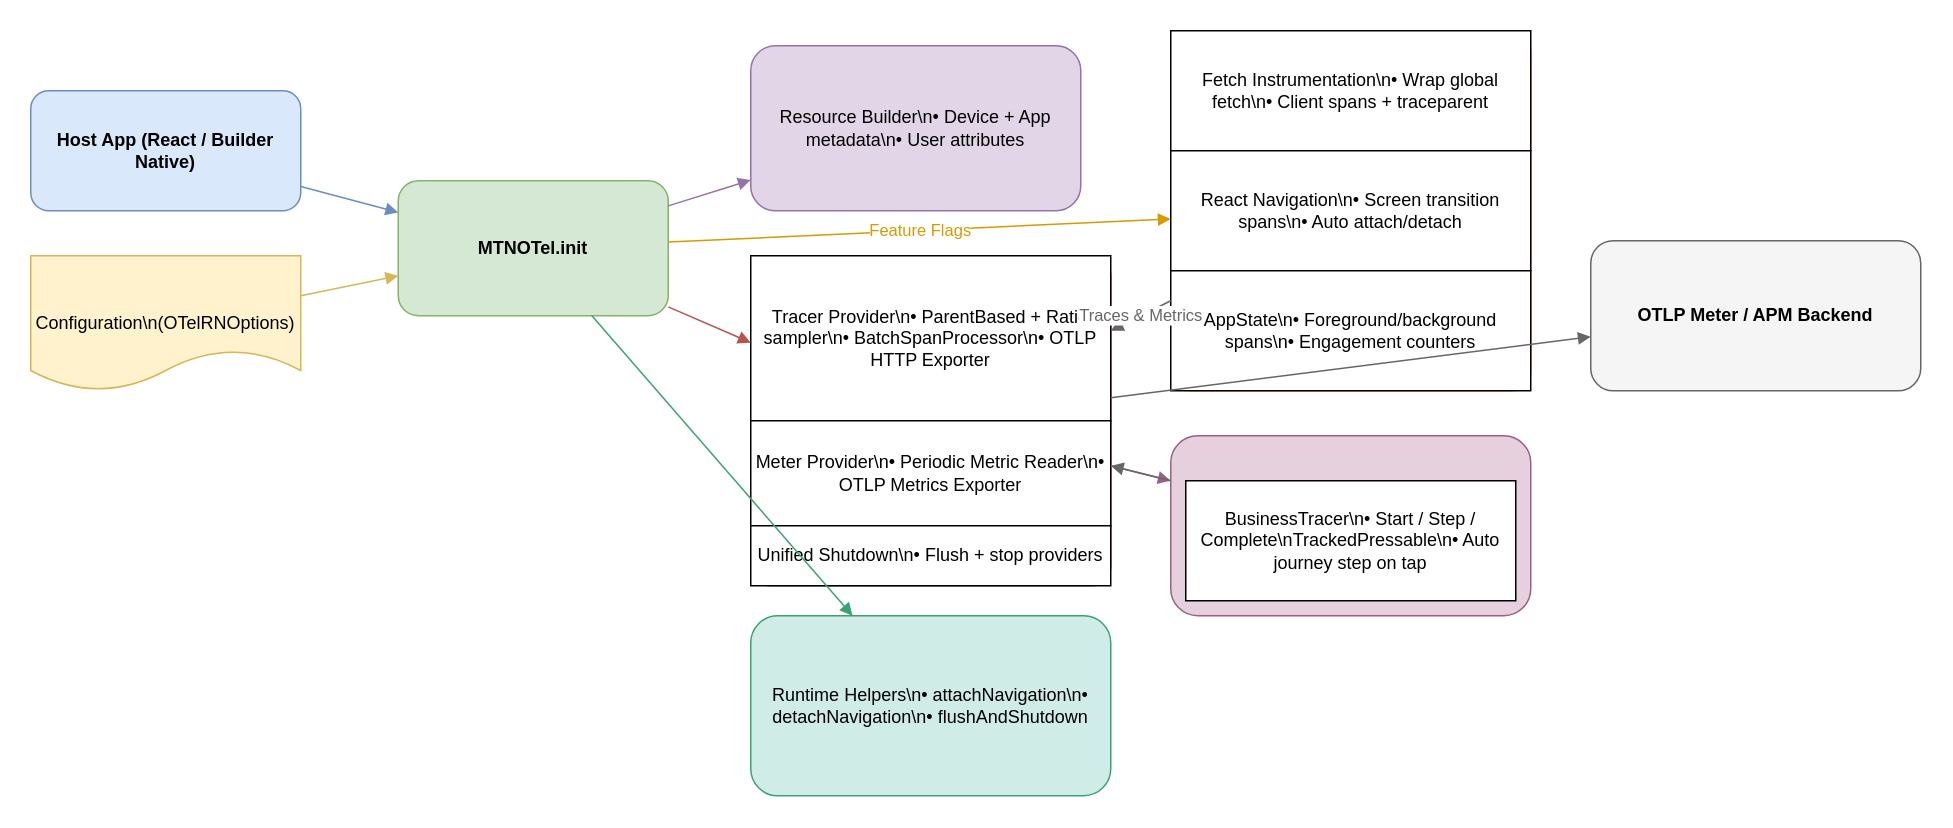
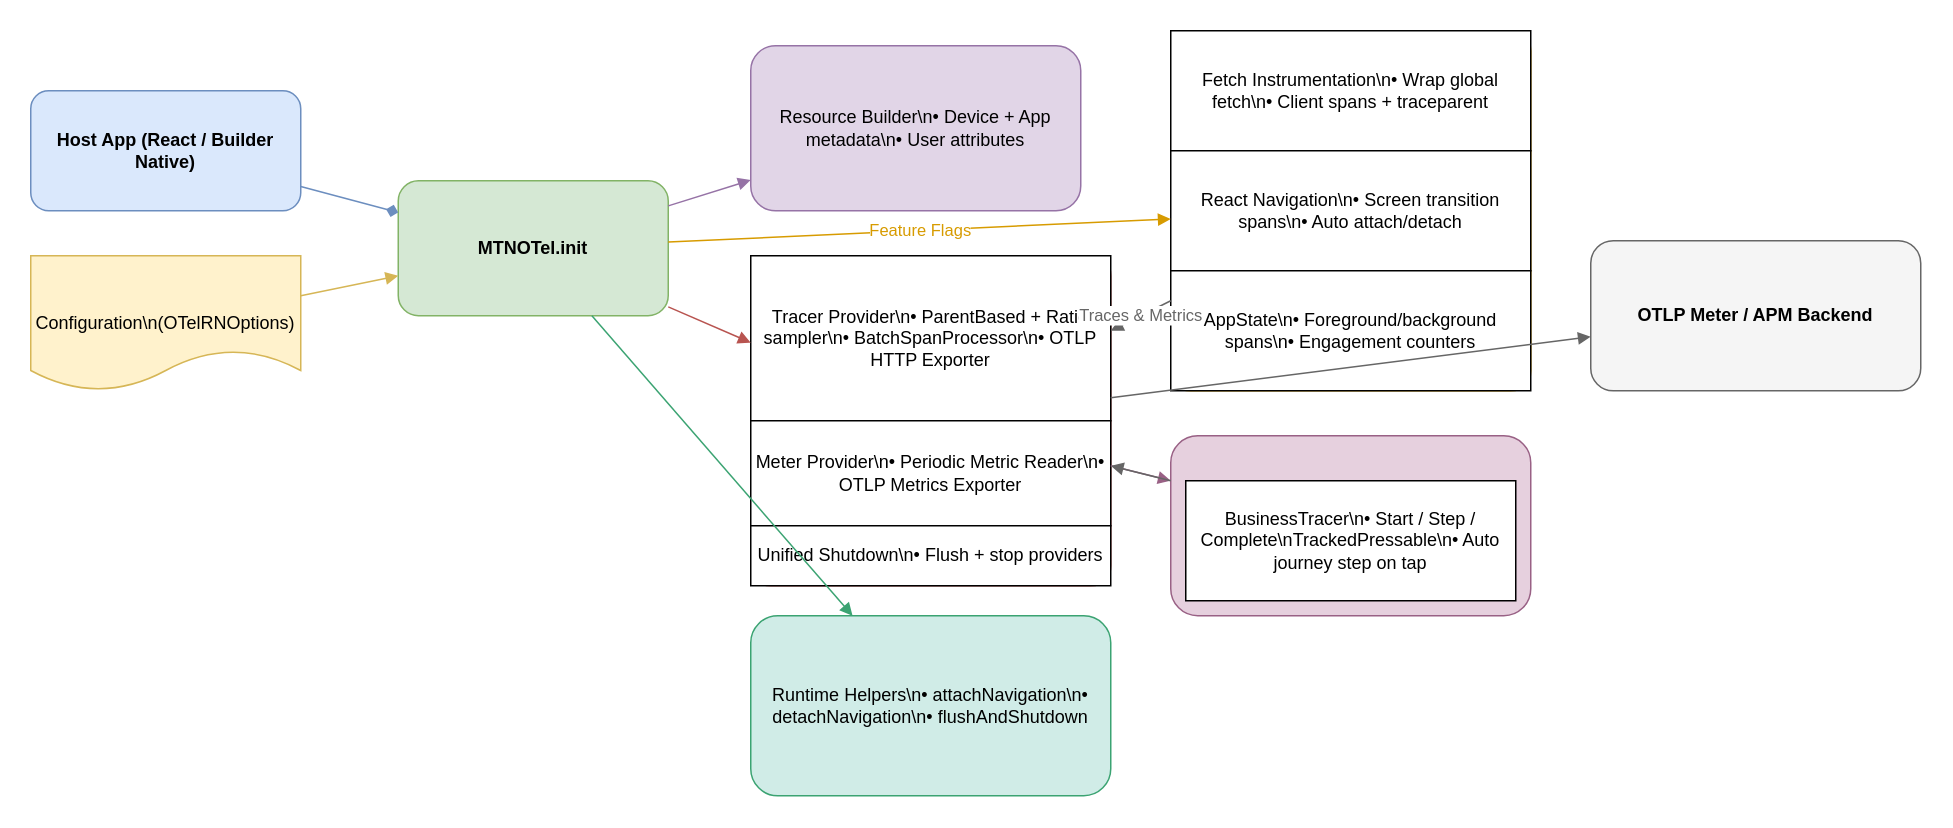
(385, 209) -> (385, 209)
